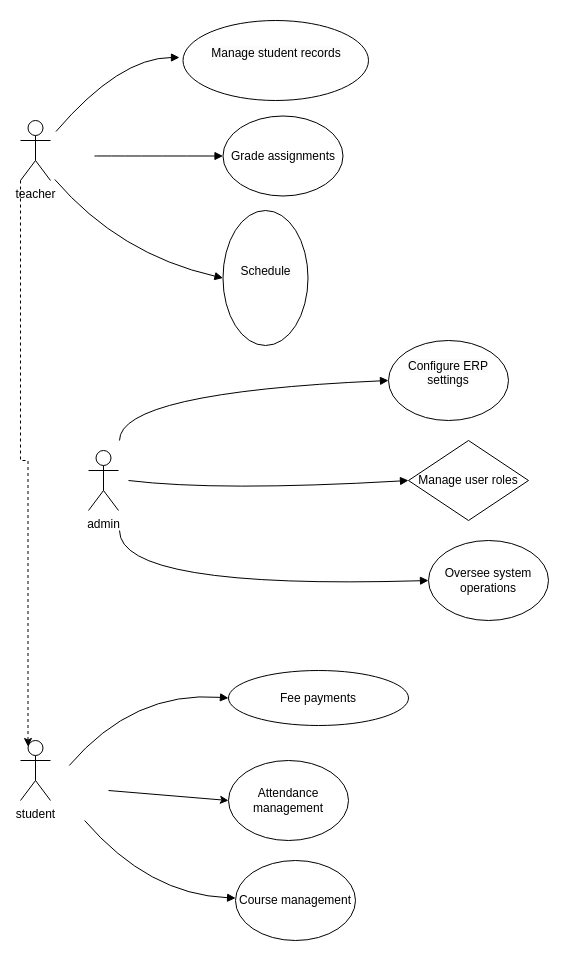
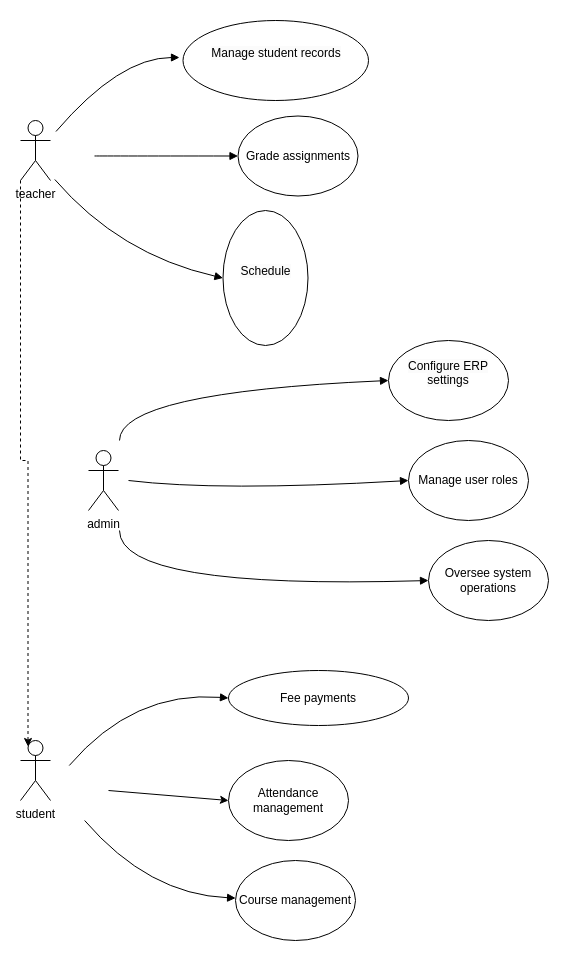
(283, 156) -> (298, 156)
(469, 481) -> (469, 481)
